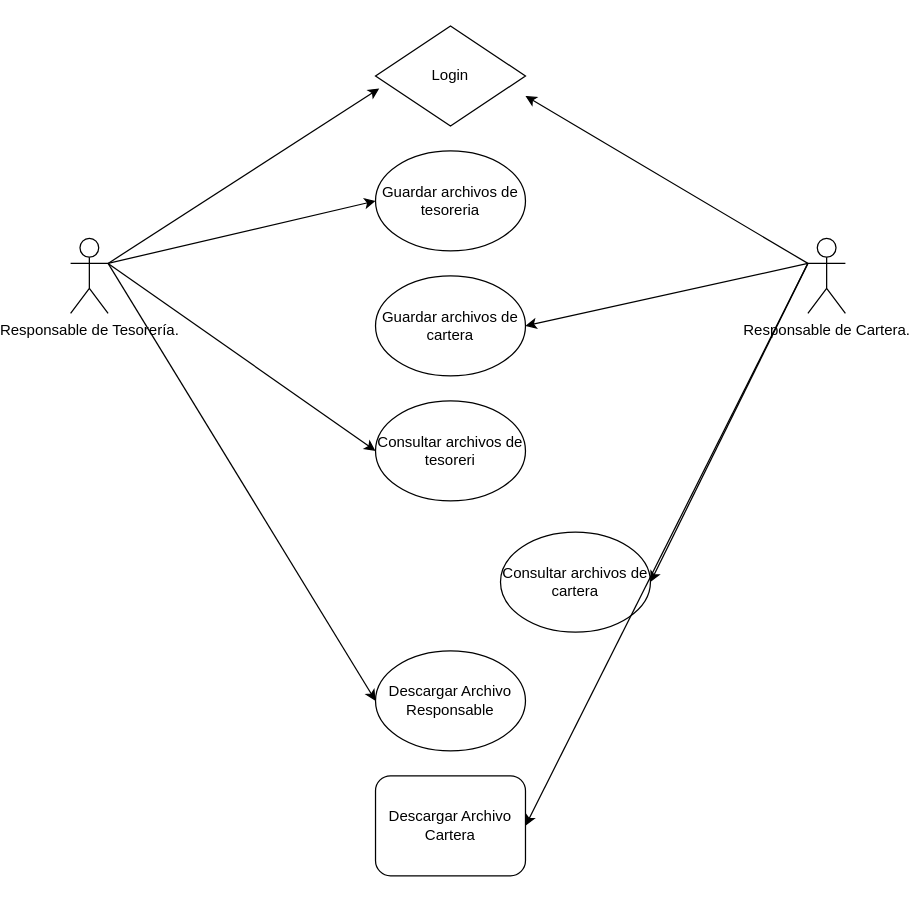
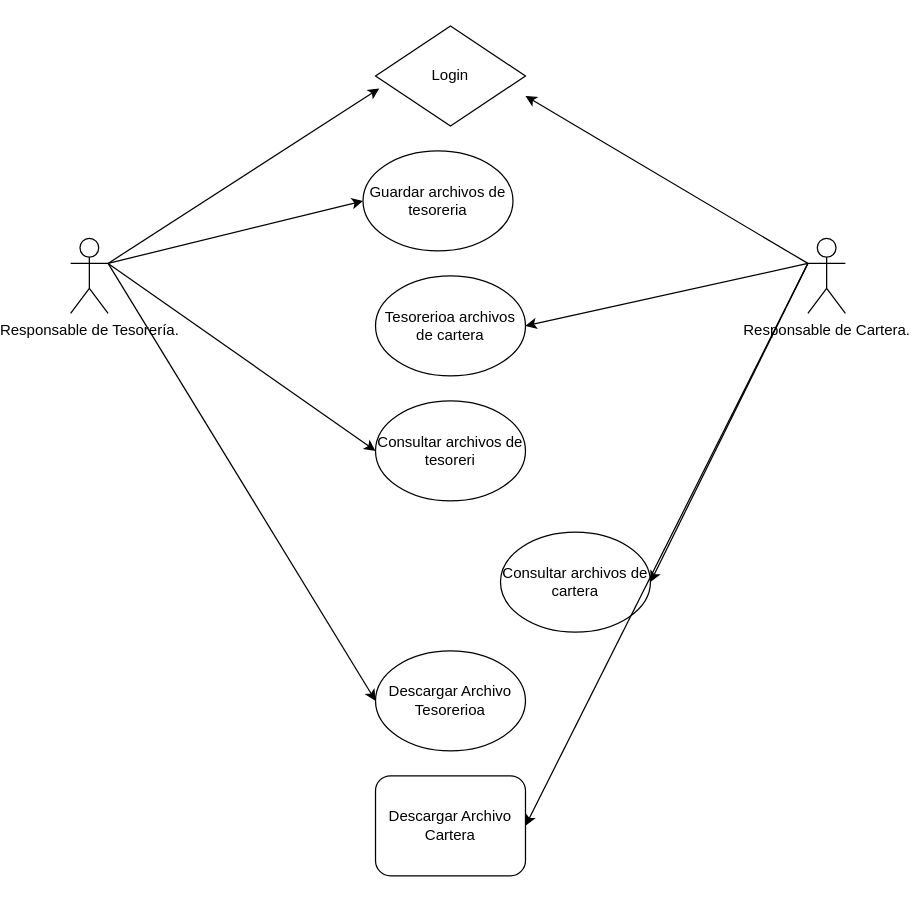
(451, 201) -> (438, 201)
(451, 326) -> (451, 326)
(451, 701) -> (451, 701)
